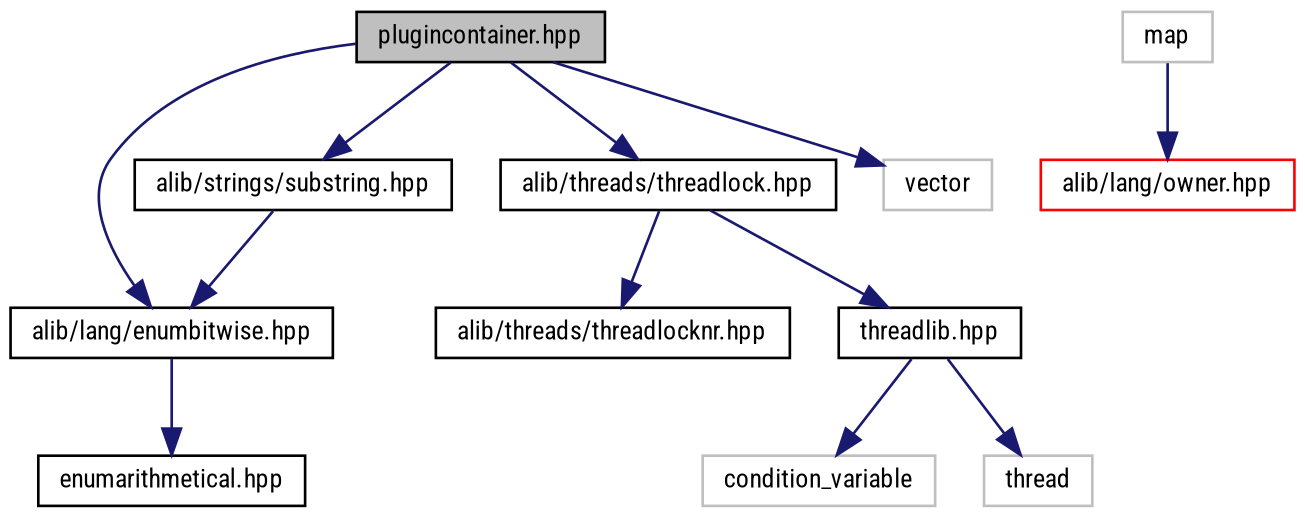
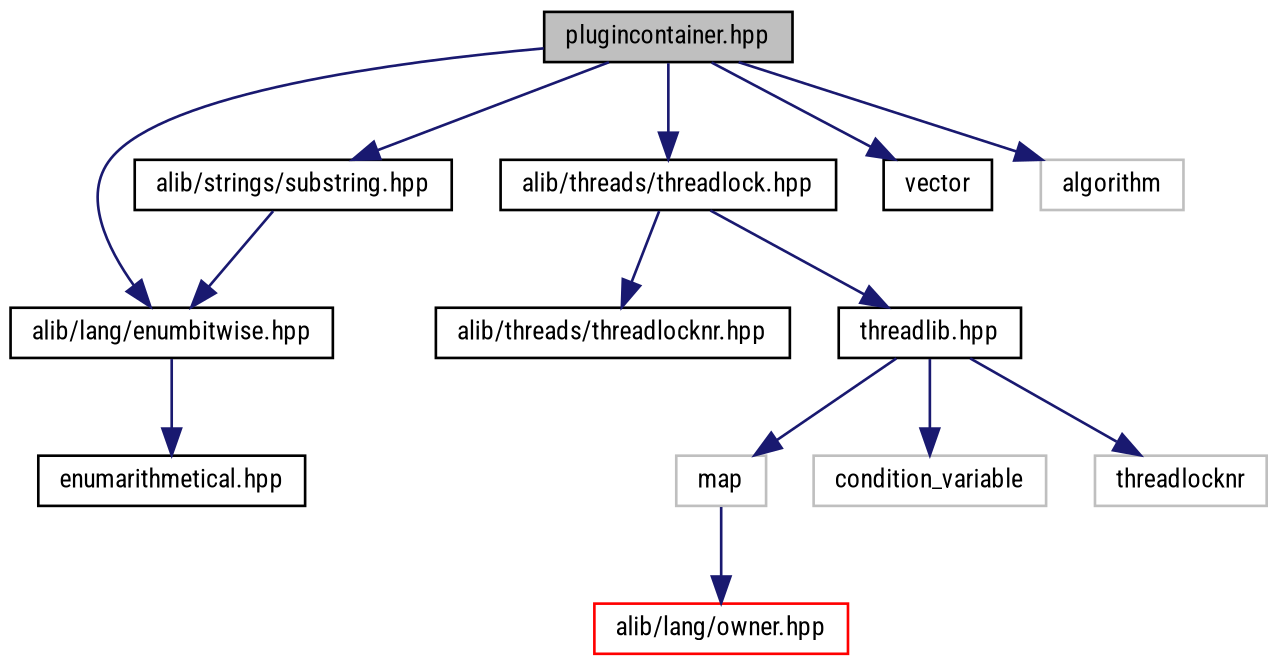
(938, 185) -> (938, 185)
none -> (1112, 185)
none -> (836, 399)
(1038, 481) -> (1181, 481)
